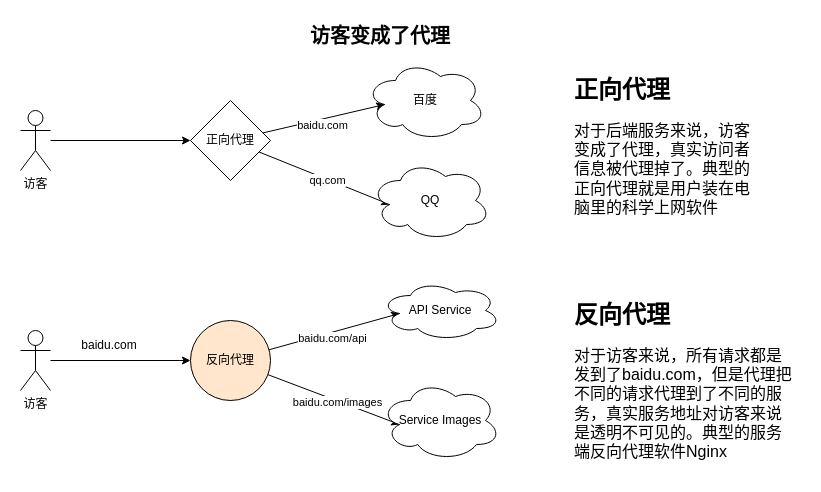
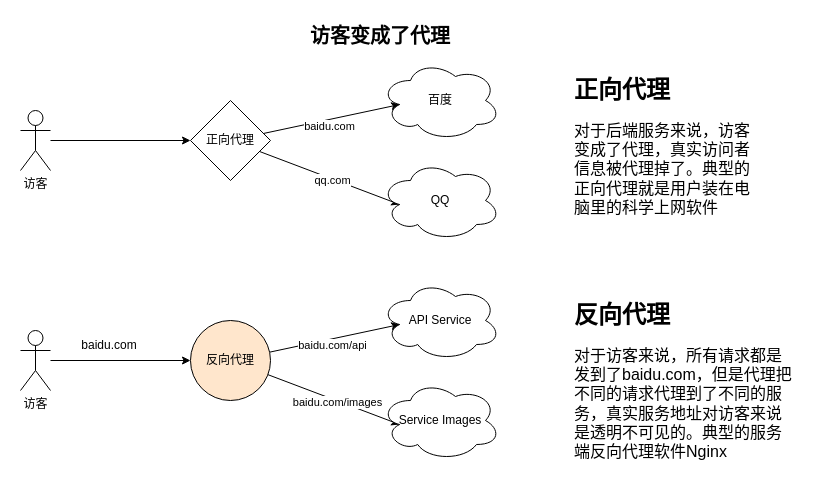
(426, 101) -> (441, 101)
(431, 201) -> (441, 201)
(441, 311) -> (441, 321)
